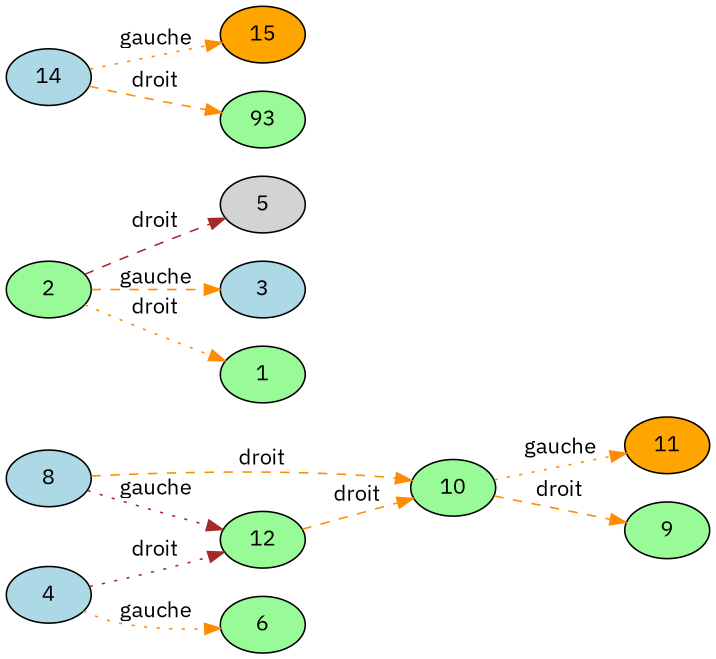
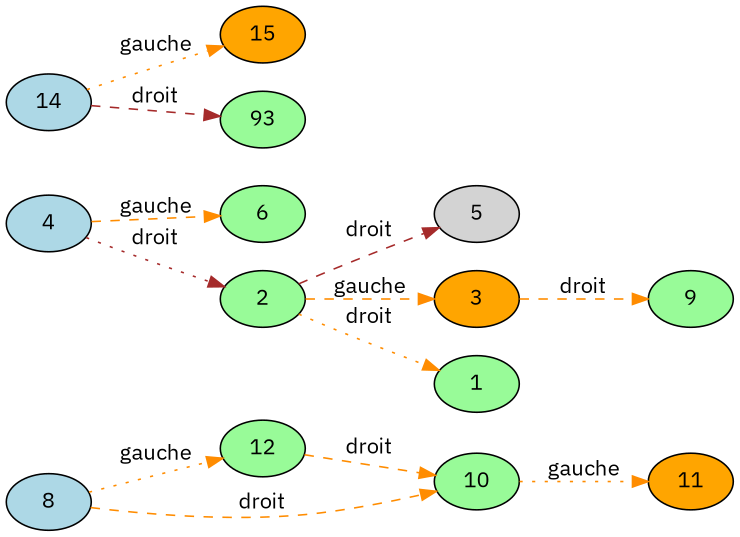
(147, 98) -> (148, 110)
(263, 290) -> (477, 299)
(147, 508) -> (148, 477)
(552, 508) -> (576, 299)
(149, 573) -> (148, 260)
(143, 627) -> (148, 219)
